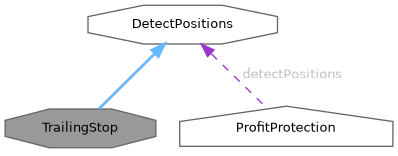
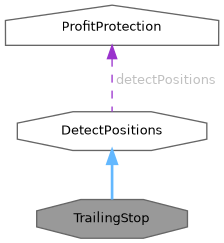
(239, 81) -> (112, 85)
